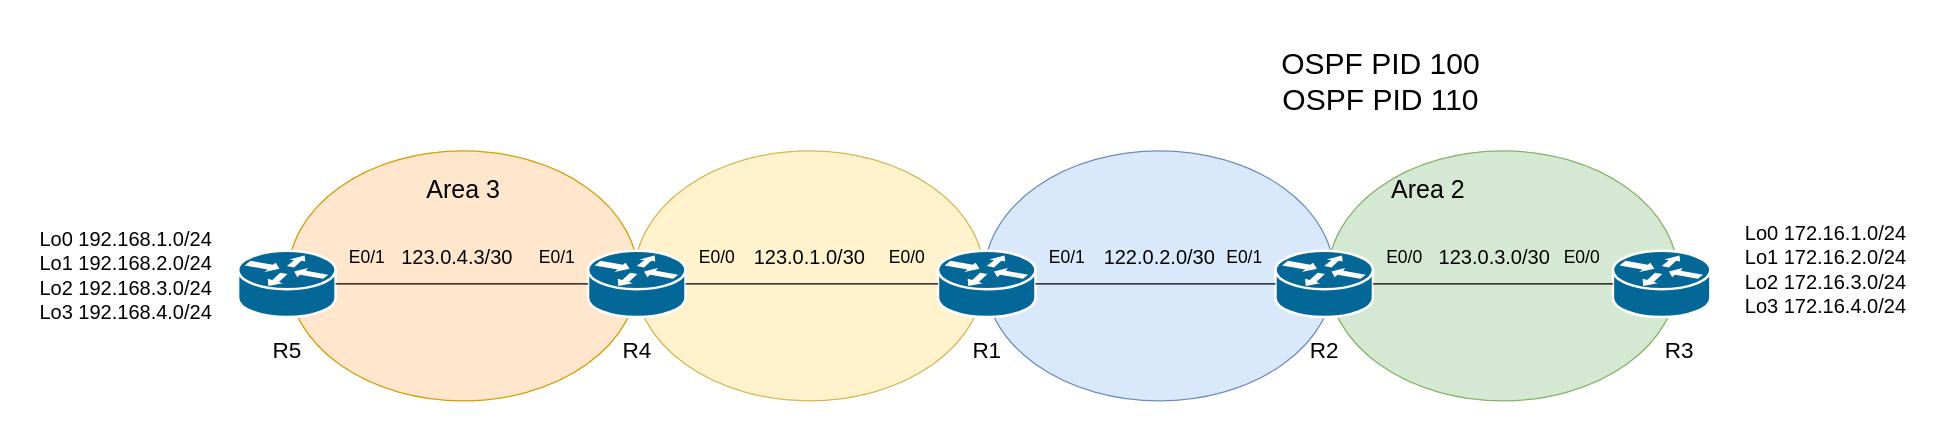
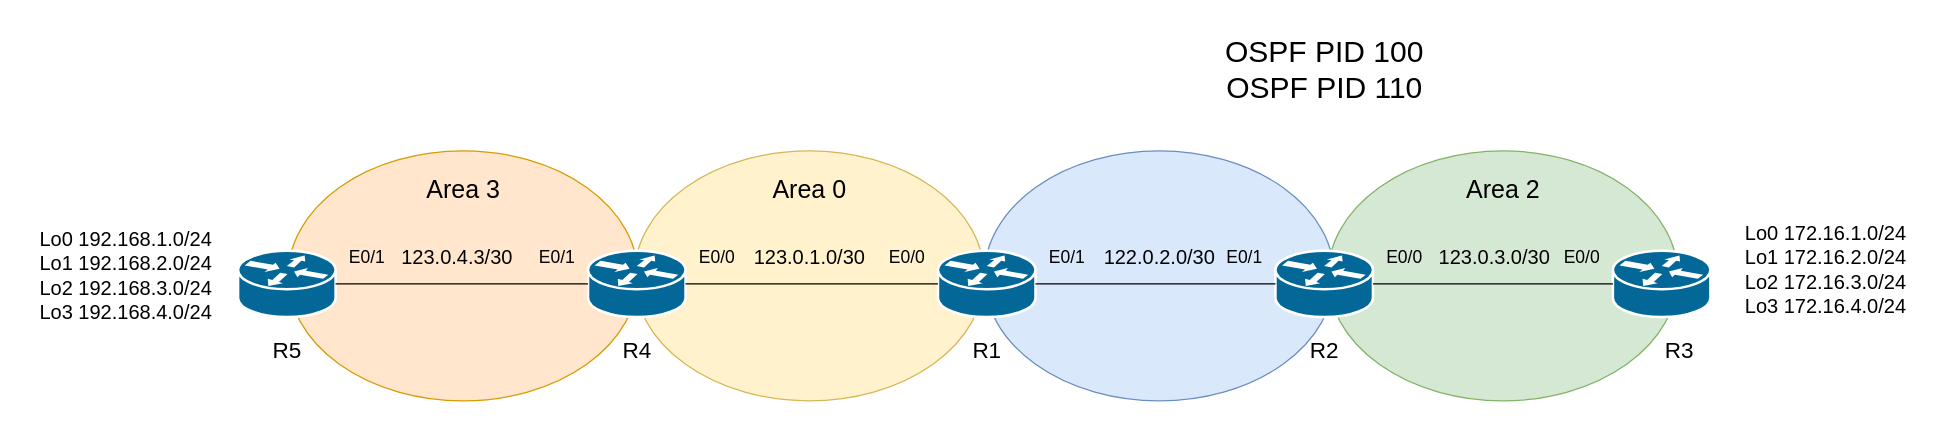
(1381, 82) -> (1324, 69)
none -> (809, 188)
(1428, 188) -> (1503, 188)
